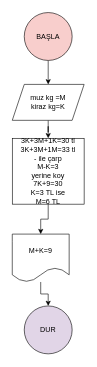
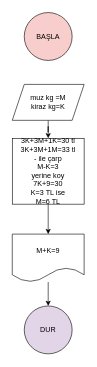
(48, 78) -> none
(41, 258) -> (48, 258)
